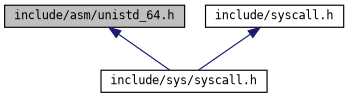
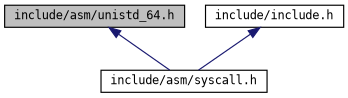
(275, 16) -> (275, 16)
(184, 81) -> (184, 81)
